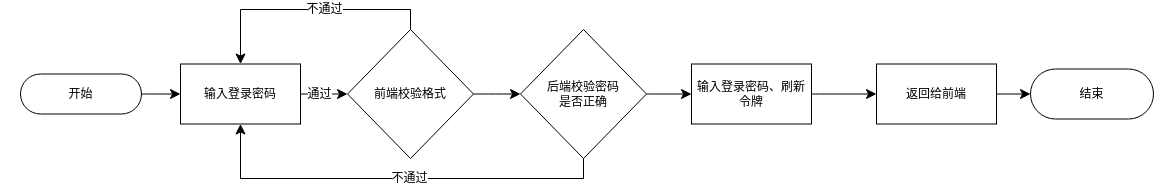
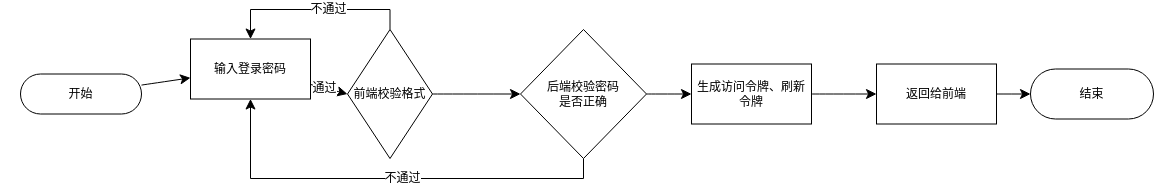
(241, 94) -> (251, 69)
(411, 94) -> (390, 94)
(752, 95) -> (752, 95)
